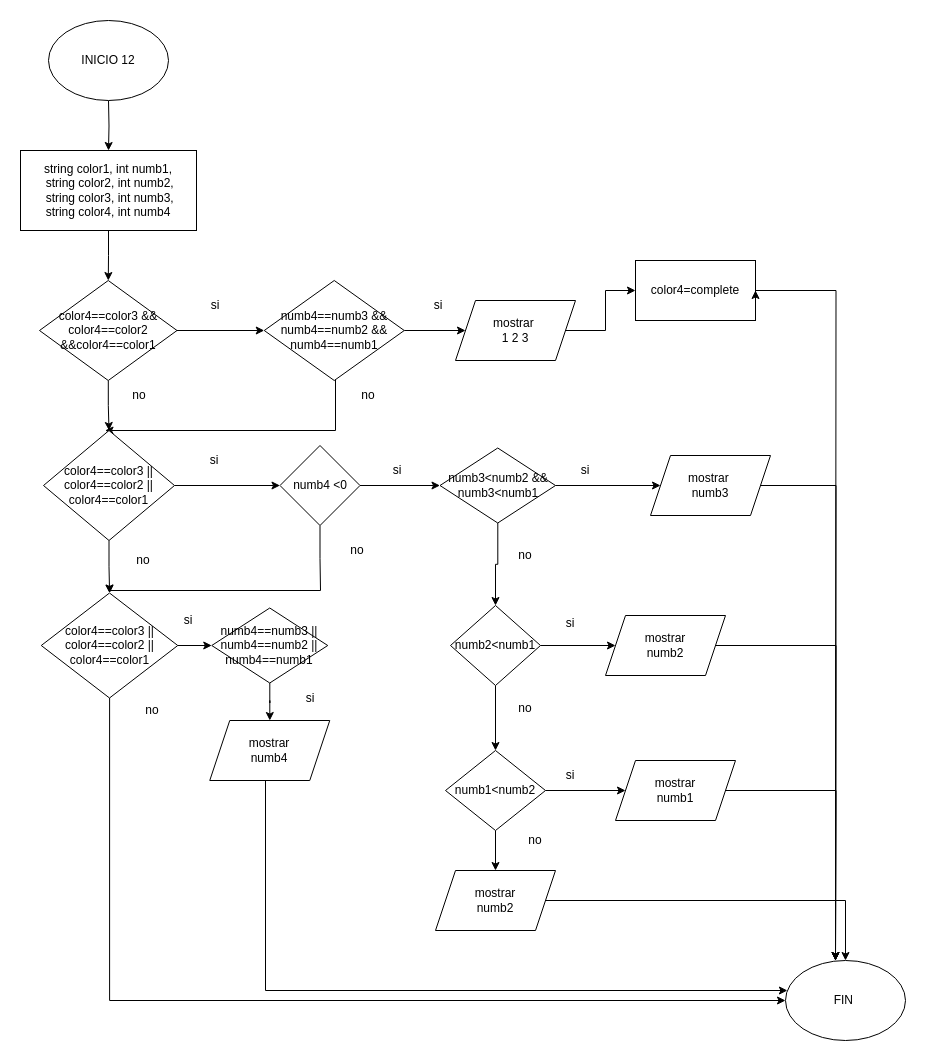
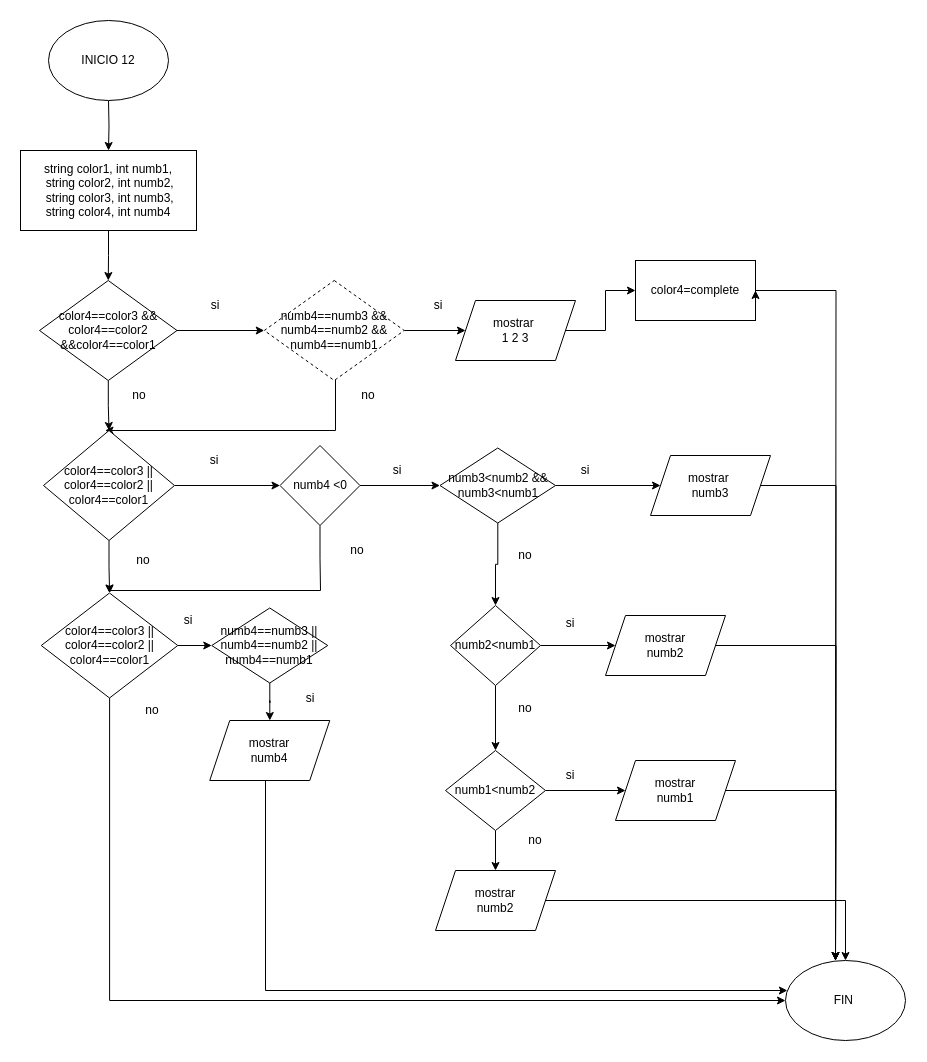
(334, 331) -> (334, 331)
